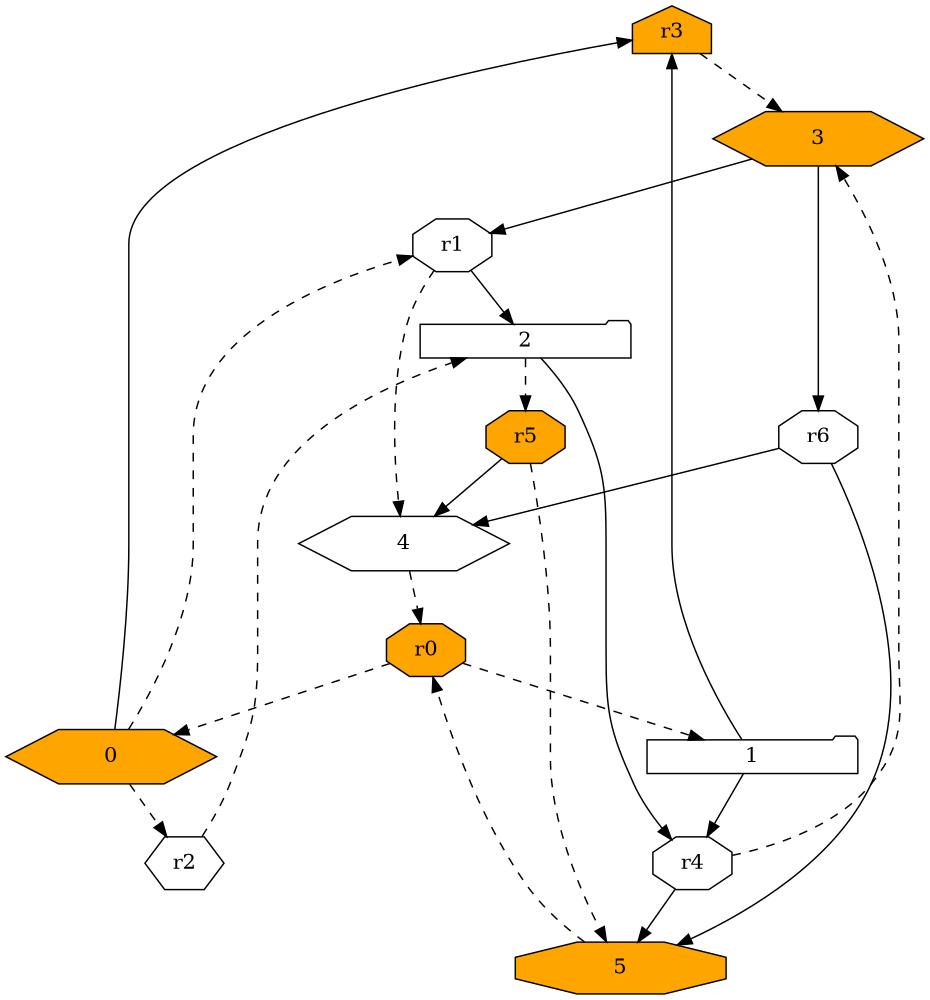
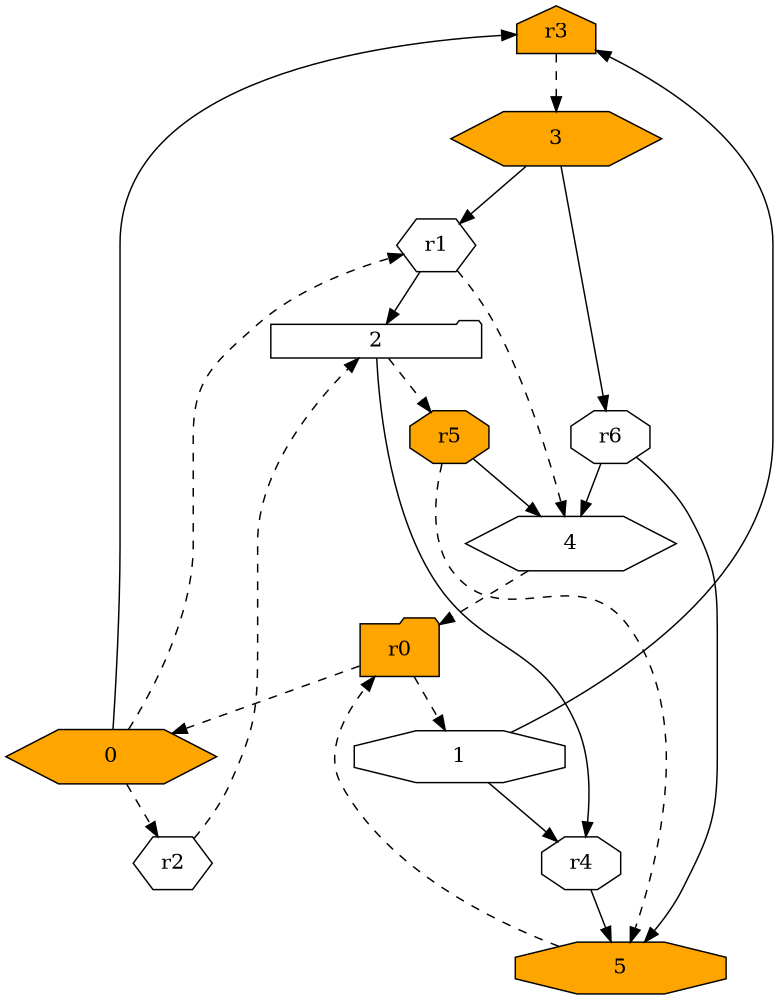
(452, 245) -> (436, 245)
(899, 559) -> none
(426, 650) -> (400, 650)
(752, 757) -> (460, 757)
